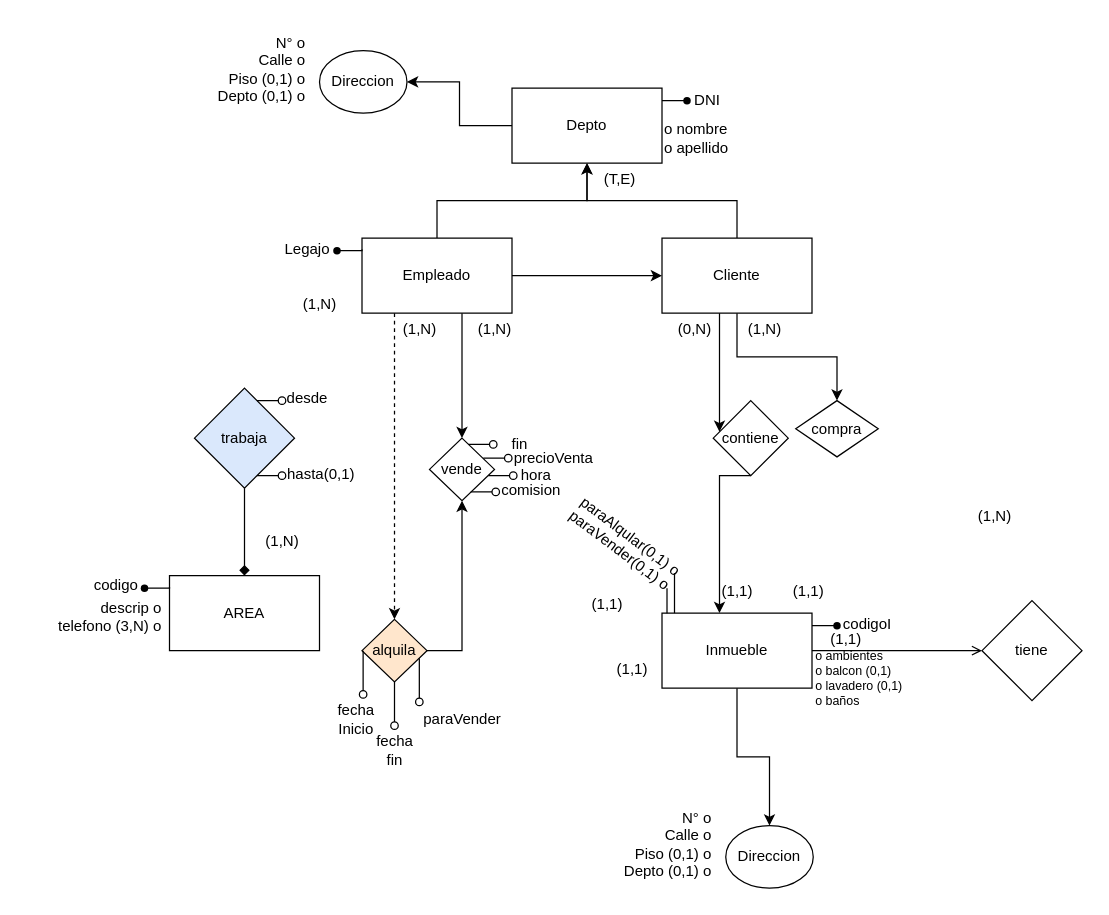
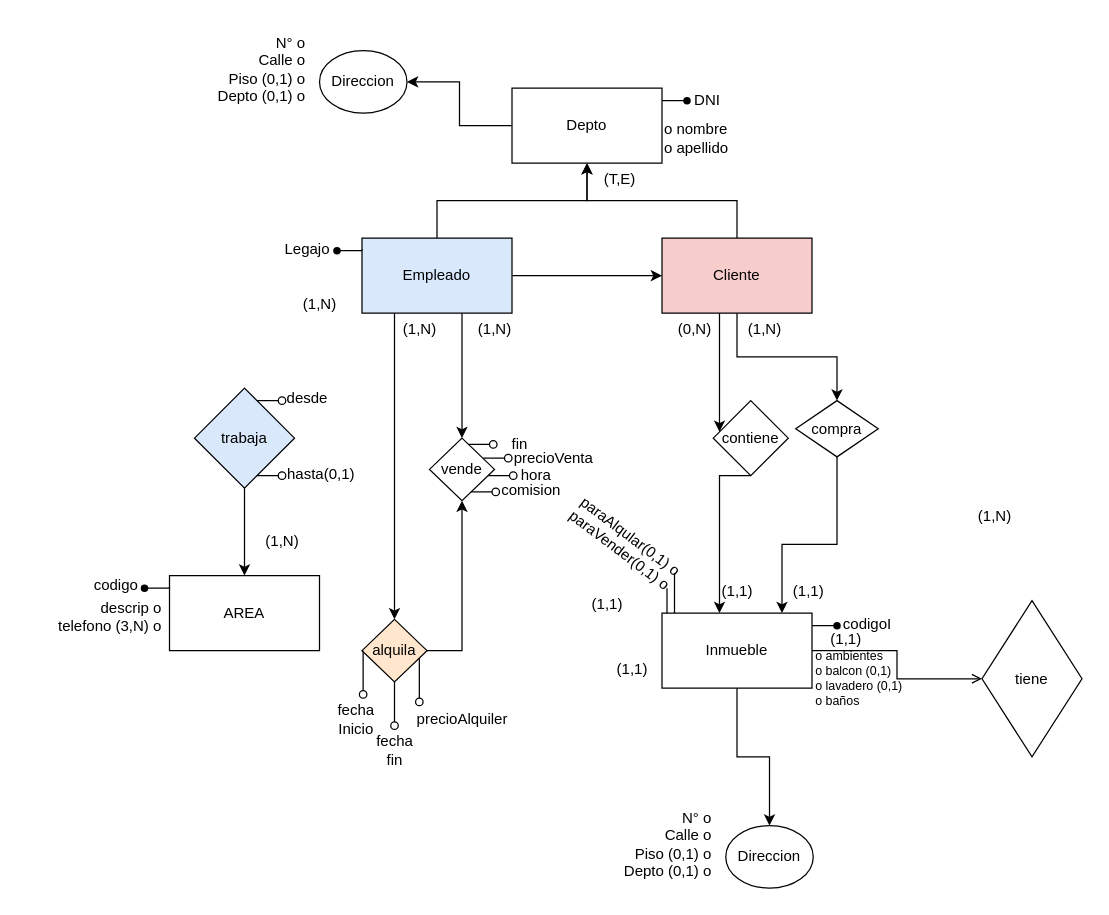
(437, 276) -> (437, 276)
(737, 276) -> (737, 276)
(394, 461) -> (394, 461)
none -> (823, 544)
(244, 565) -> (244, 566)
(1032, 651) -> (1032, 679)
(463, 719) -> (463, 719)
